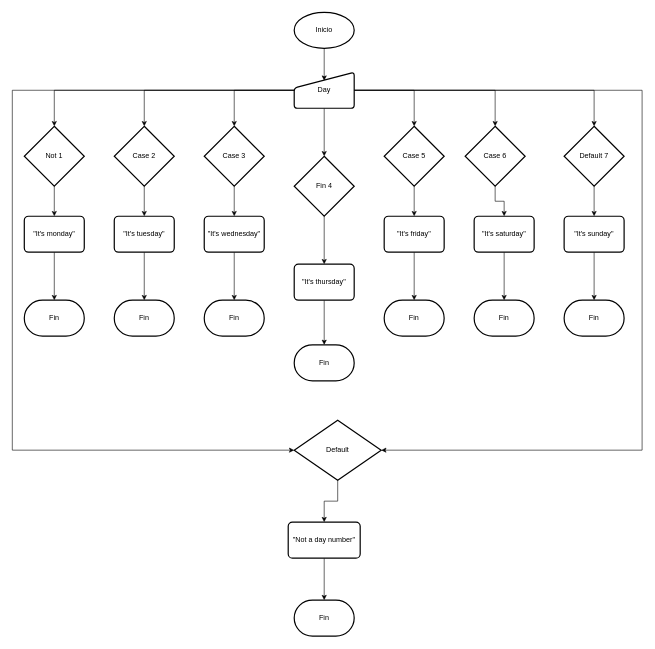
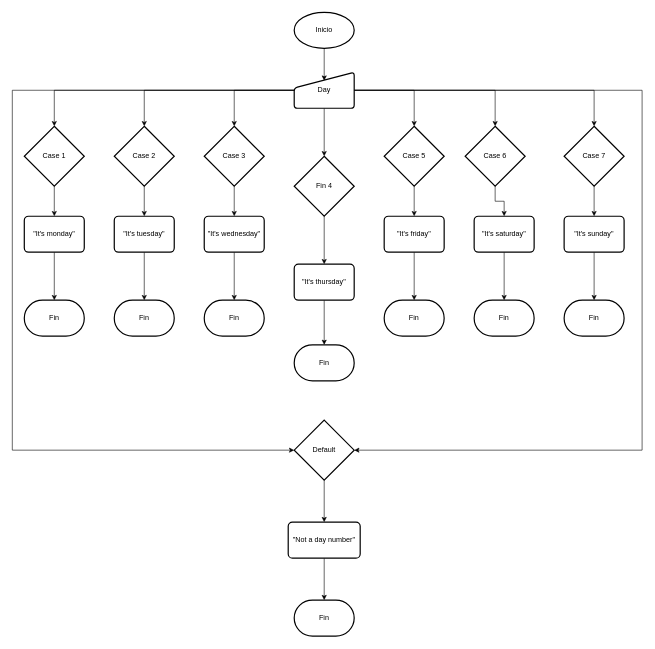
(54, 156) -> (54, 156)
(594, 156) -> (594, 156)
(338, 450) -> (324, 450)
